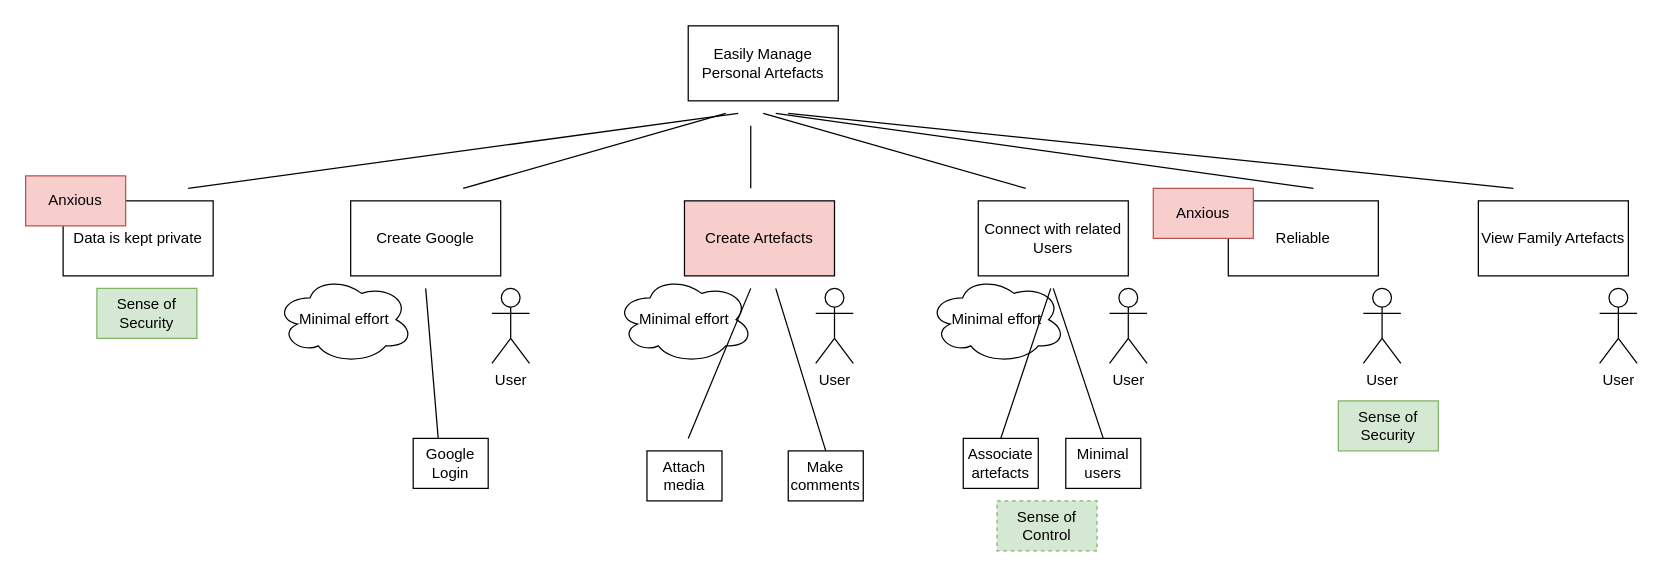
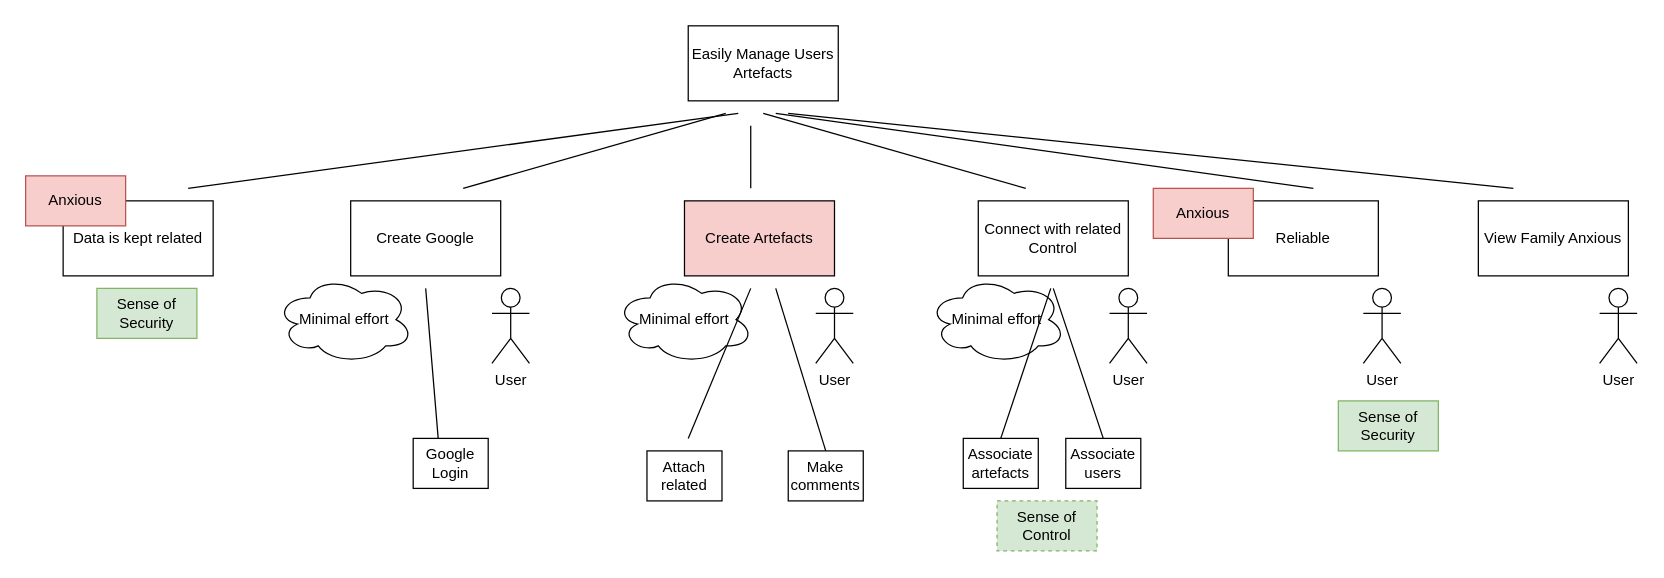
(763, 63) -> (763, 63)
(138, 238) -> (138, 238)
(1053, 238) -> (1053, 238)
(1553, 238) -> (1553, 238)
(1103, 463) -> (1103, 463)
(684, 476) -> (684, 476)
